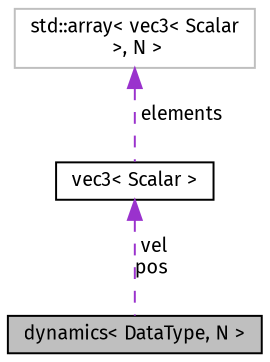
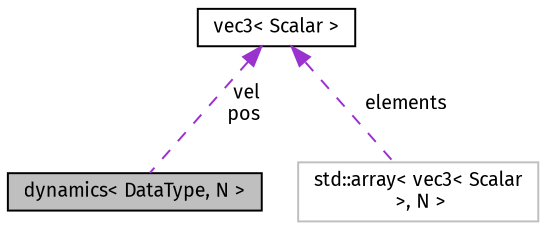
(135, 125) -> (350, 112)
